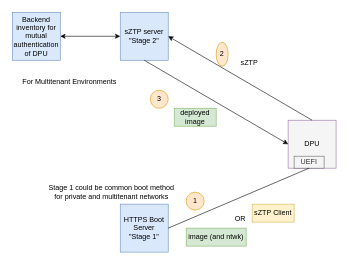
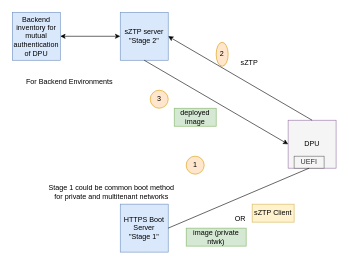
(70, 82) -> (70, 82)
(195, 201) -> (195, 165)
(216, 237) -> (216, 237)
